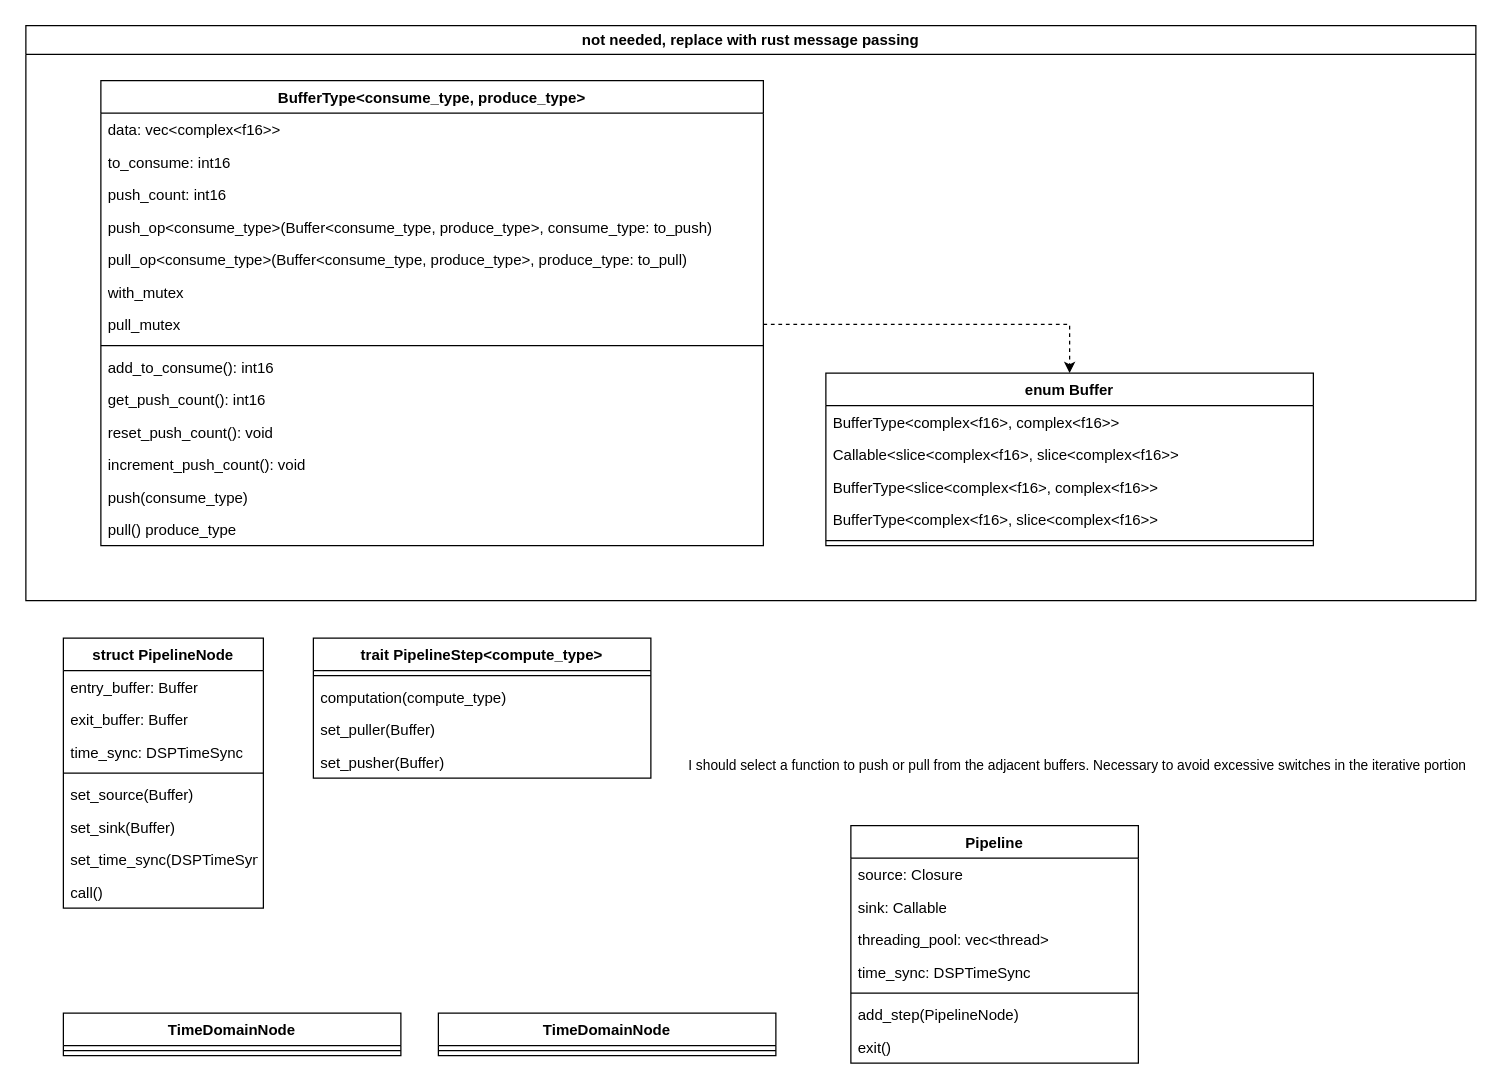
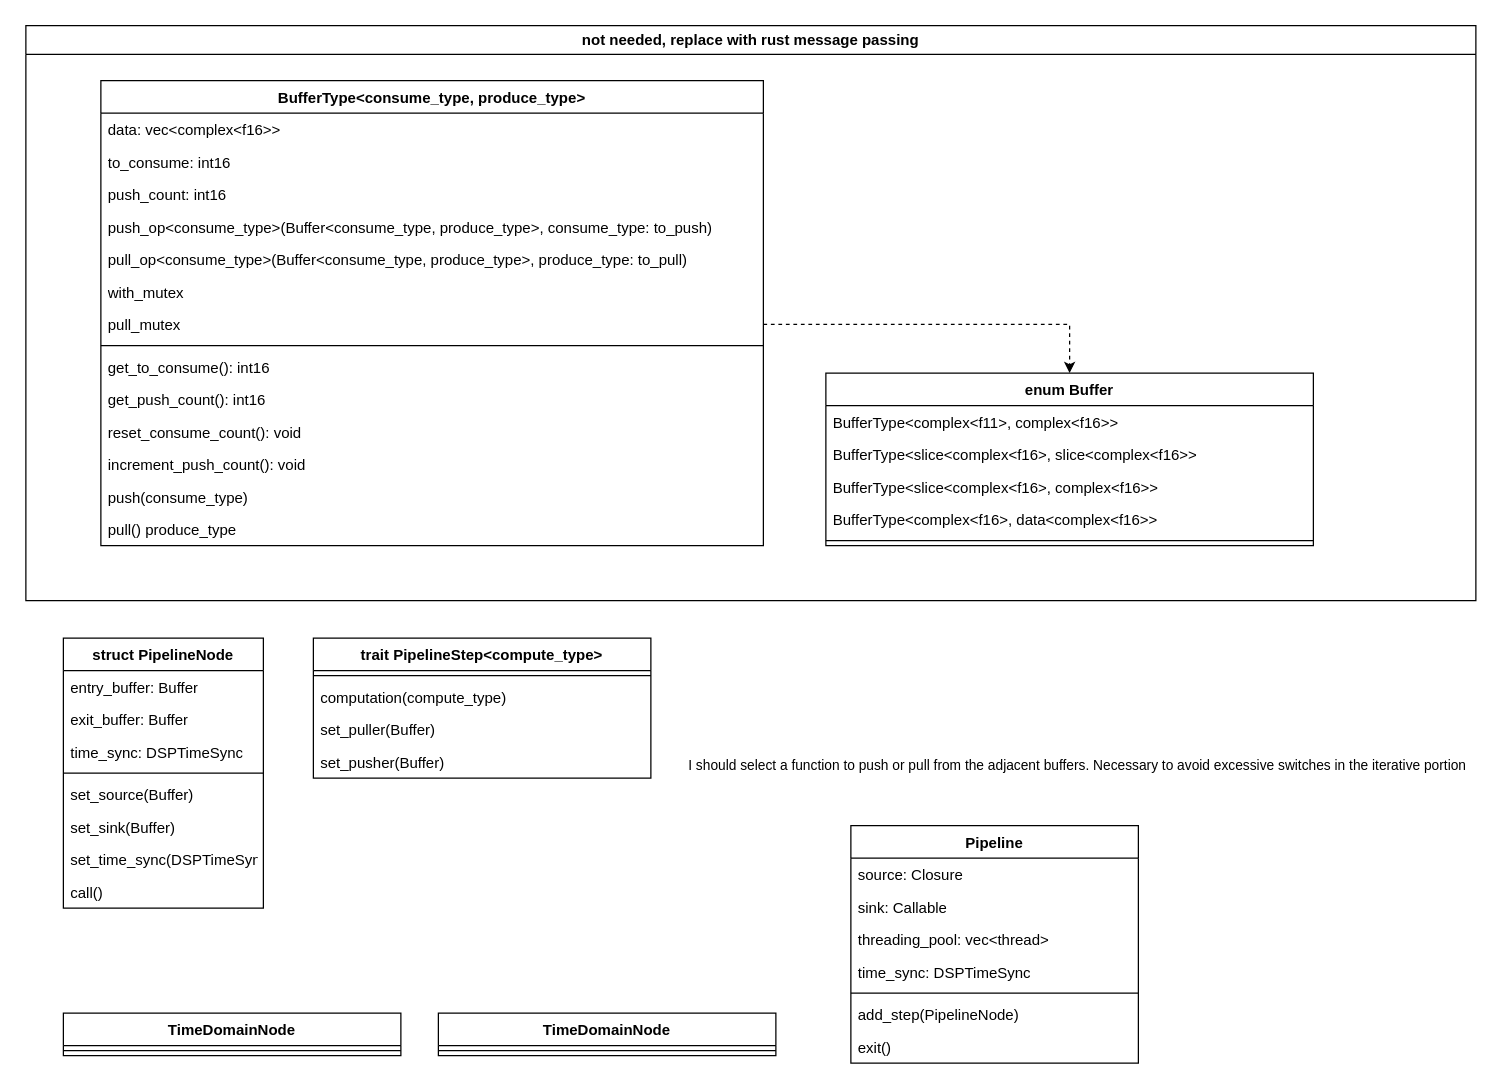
(199, 368) -> (199, 368)
(985, 423) -> (985, 423)
(203, 433) -> (216, 433)
(1013, 456) -> (1028, 456)
(1006, 521) -> (1006, 521)
